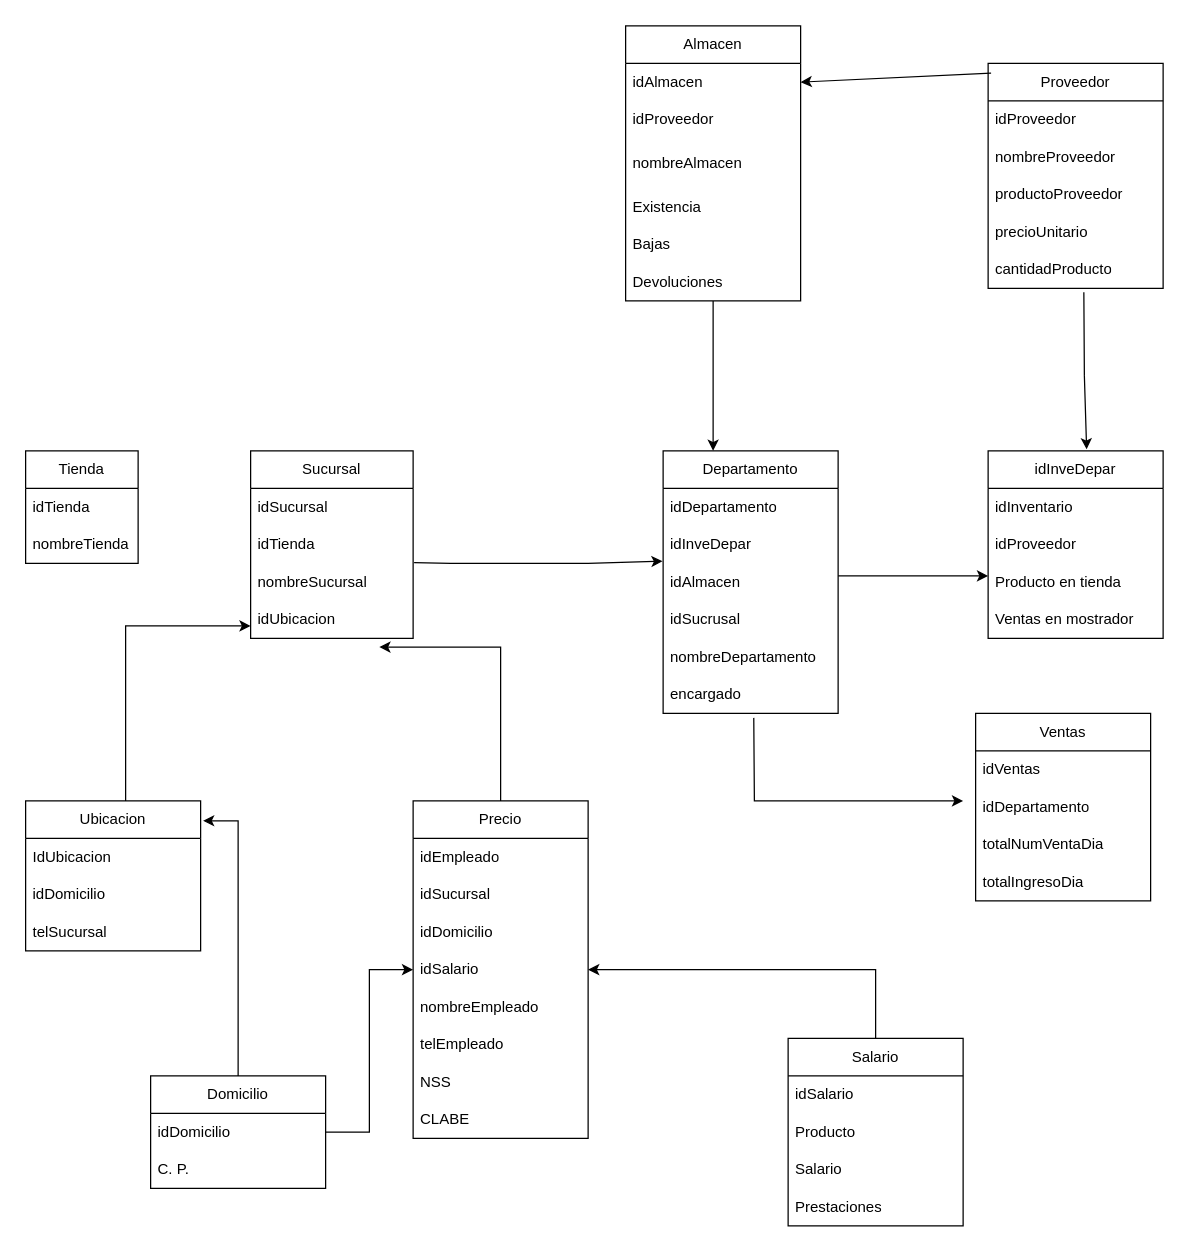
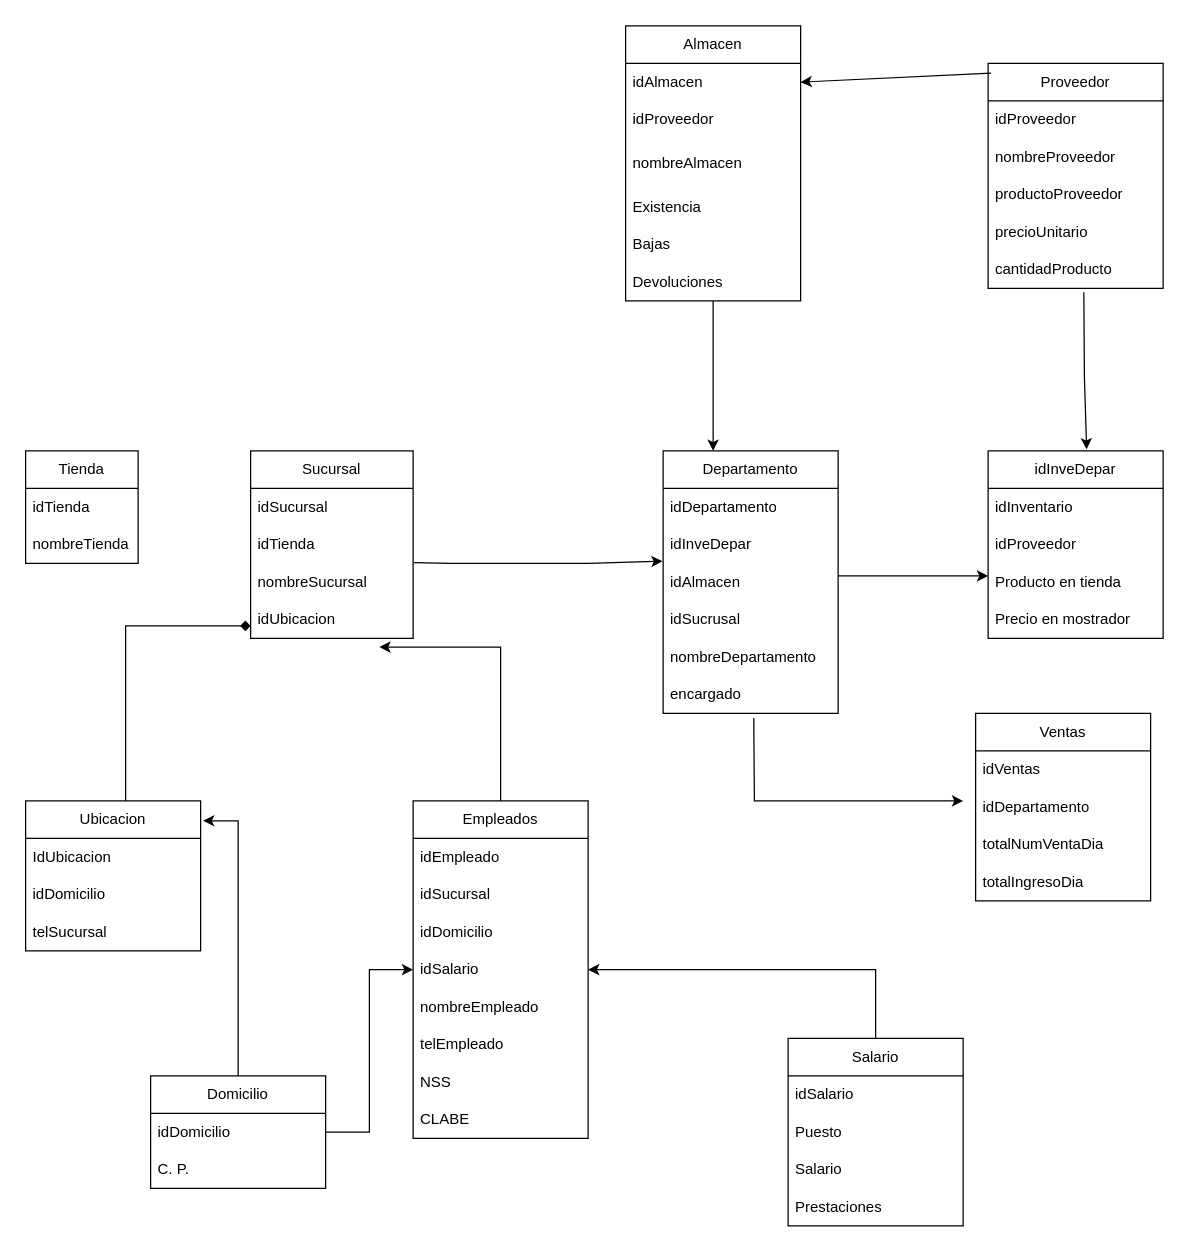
(1072, 619) -> (1070, 619)
(241, 626) -> (240, 626)
(501, 819) -> (501, 819)
(829, 1132) -> (821, 1132)
